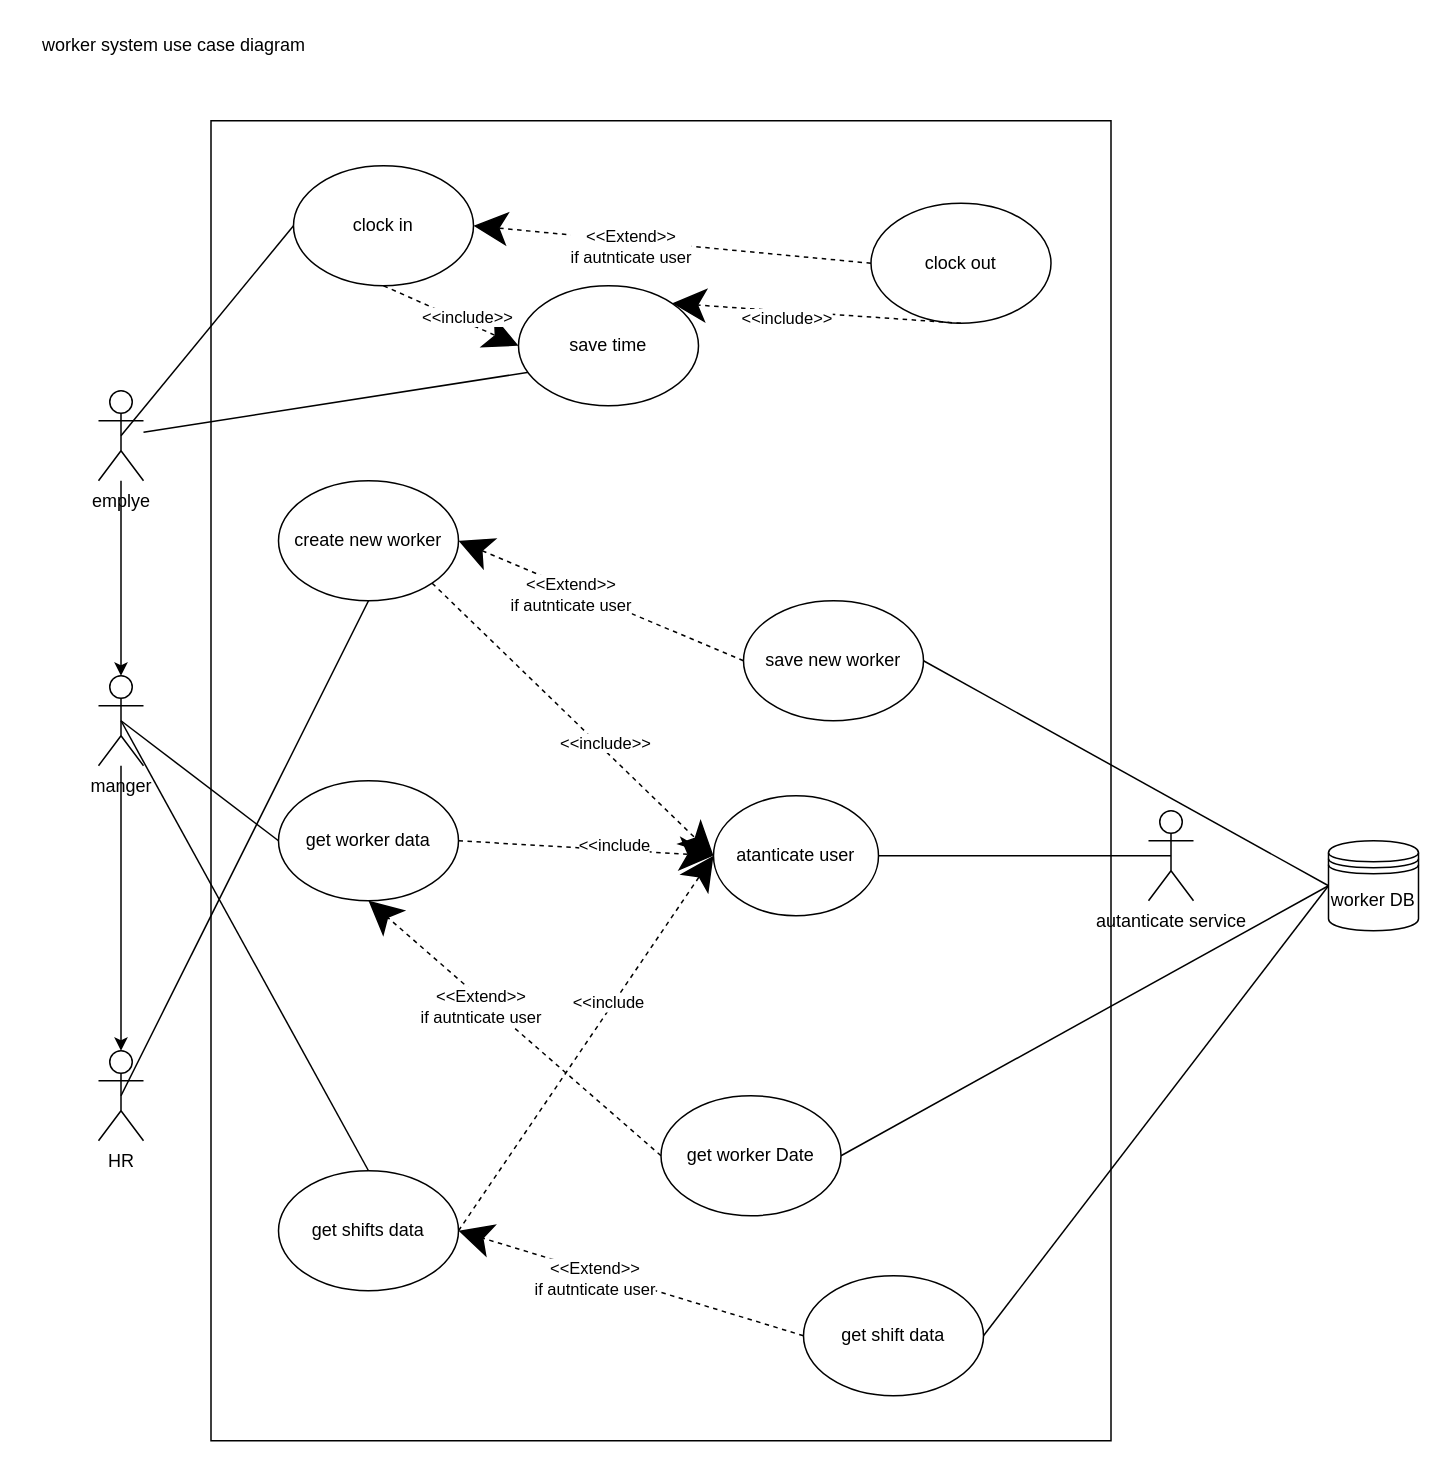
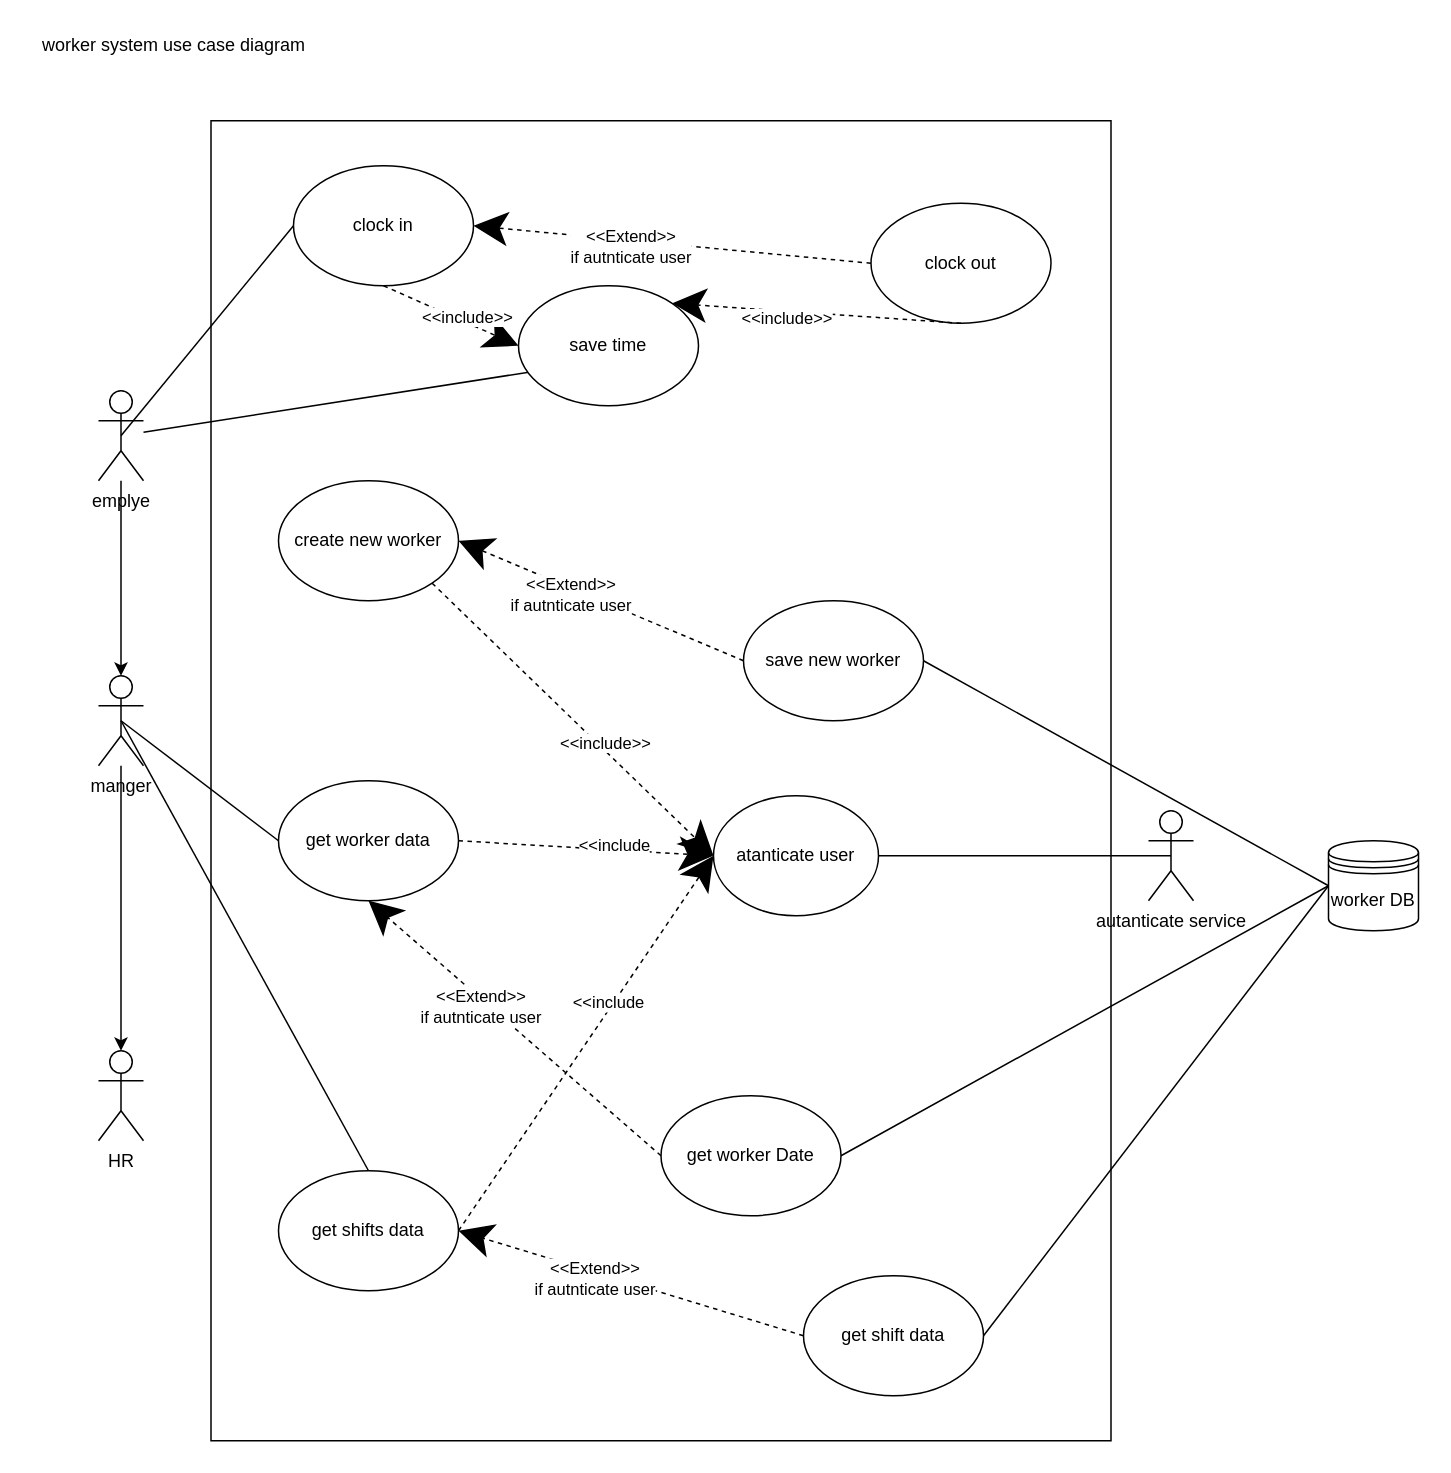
(245, 847) -> none
